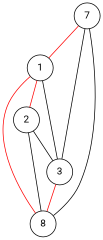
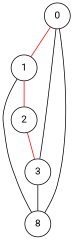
(87, 16) -> (57, 16)
(50, 120) -> none
(5, 144) -> (7, 147)
(43, 146) -> (31, 146)
(35, 172) -> none
(51, 198) -> (38, 198)
